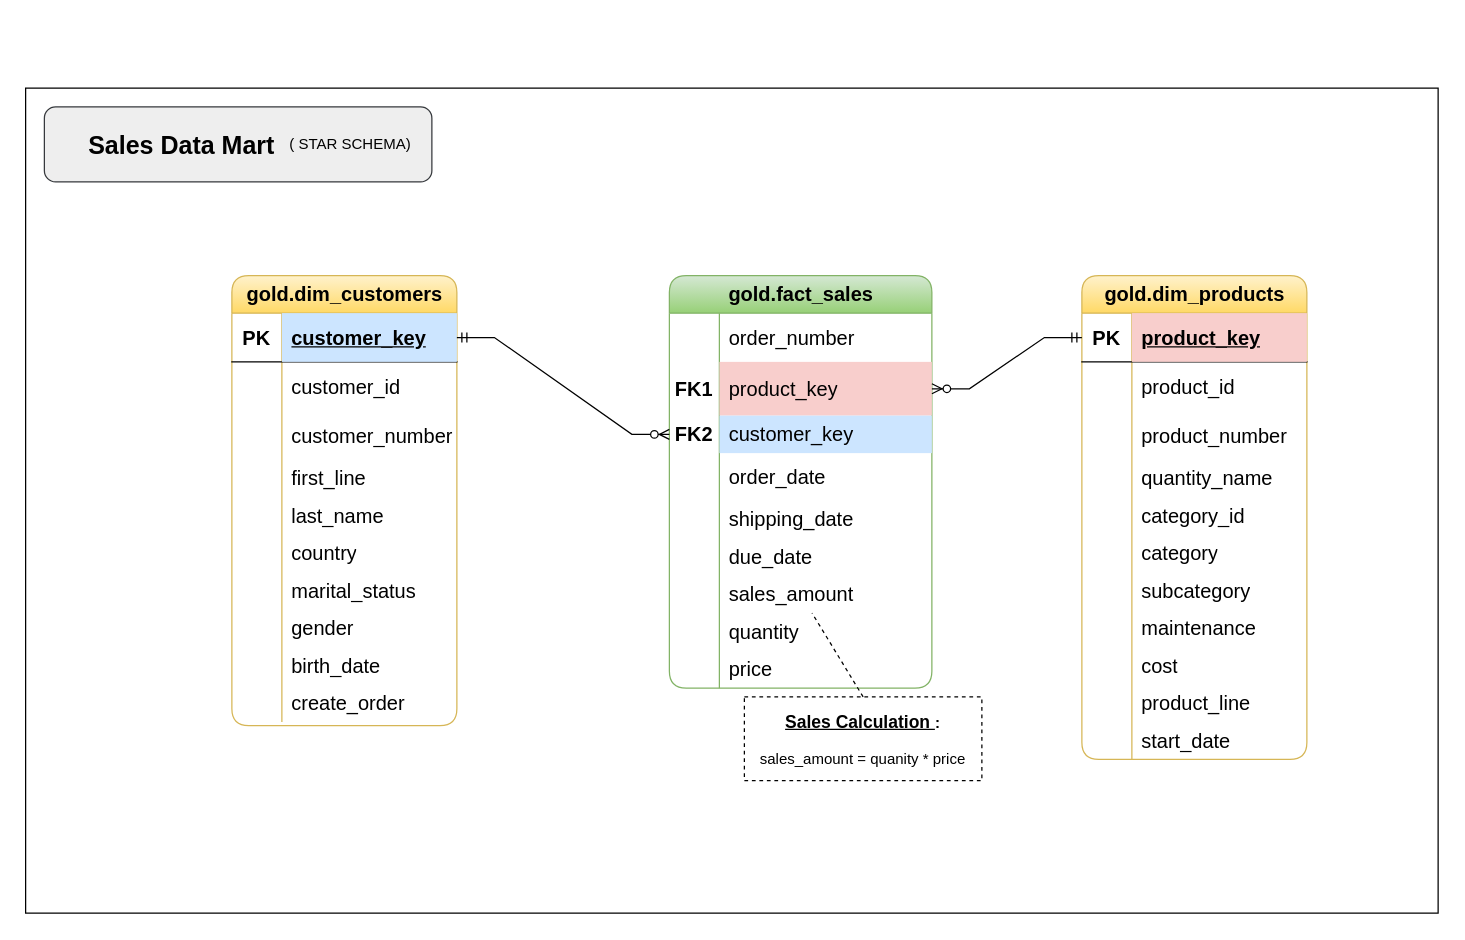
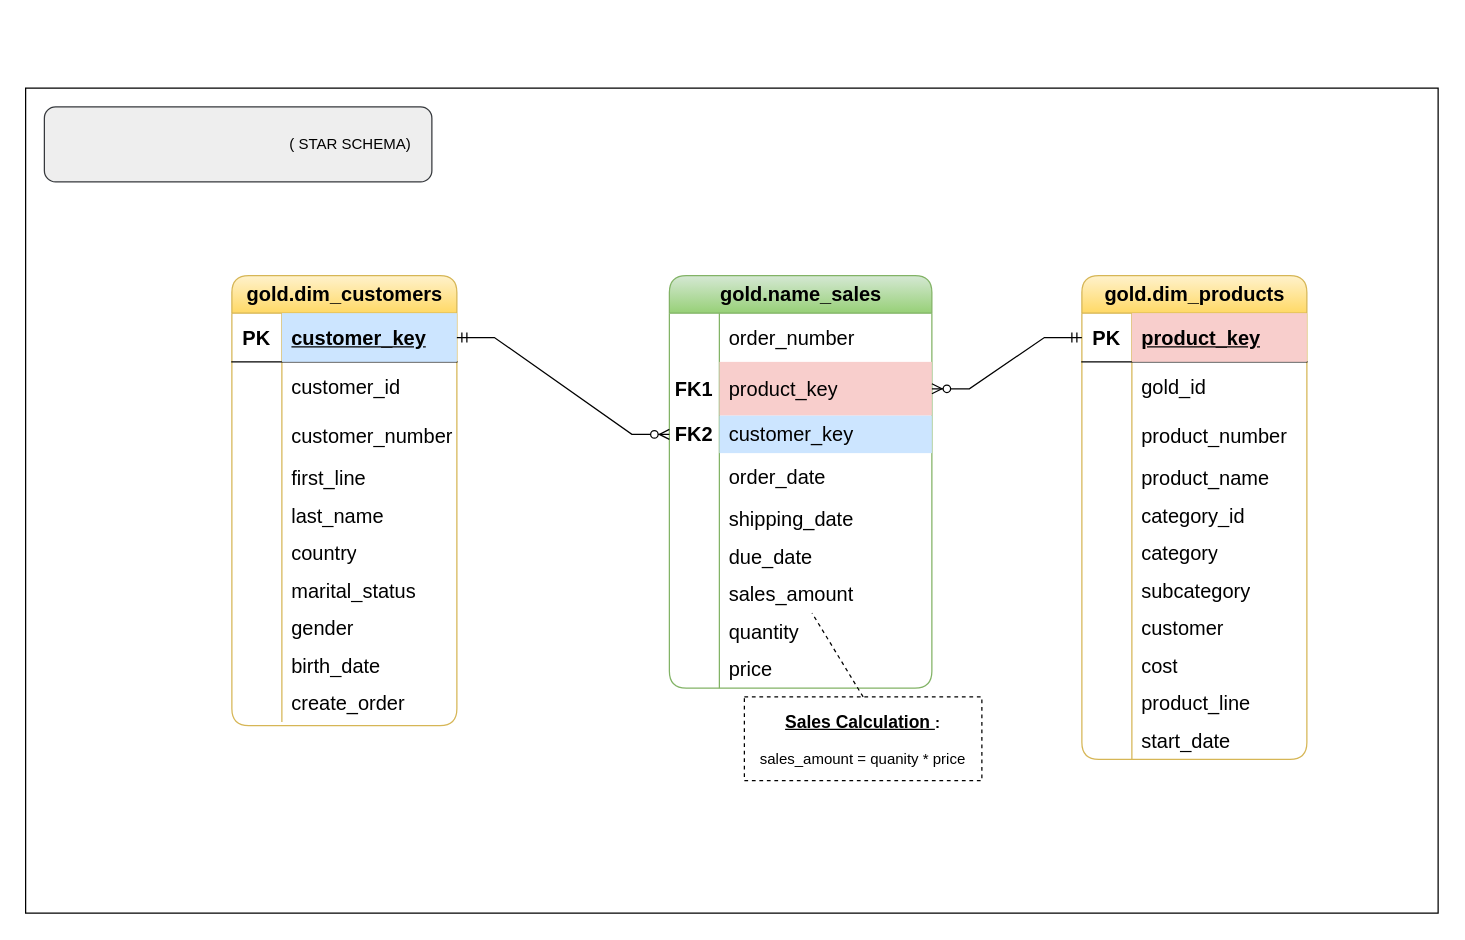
(182, 144) -> none
(801, 294) -> (801, 294)
(1195, 387) -> (1176, 387)
(1212, 478) -> (1209, 478)
(1201, 628) -> (1187, 628)
